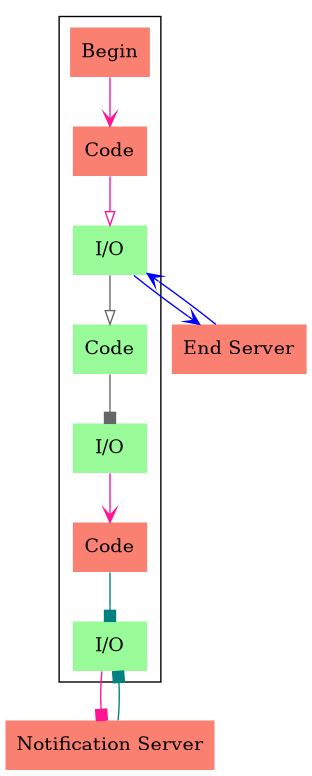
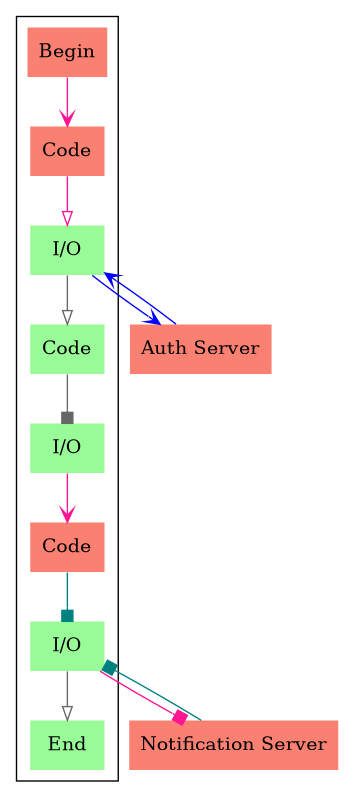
(239, 349) -> (201, 349)
none -> (67, 745)
